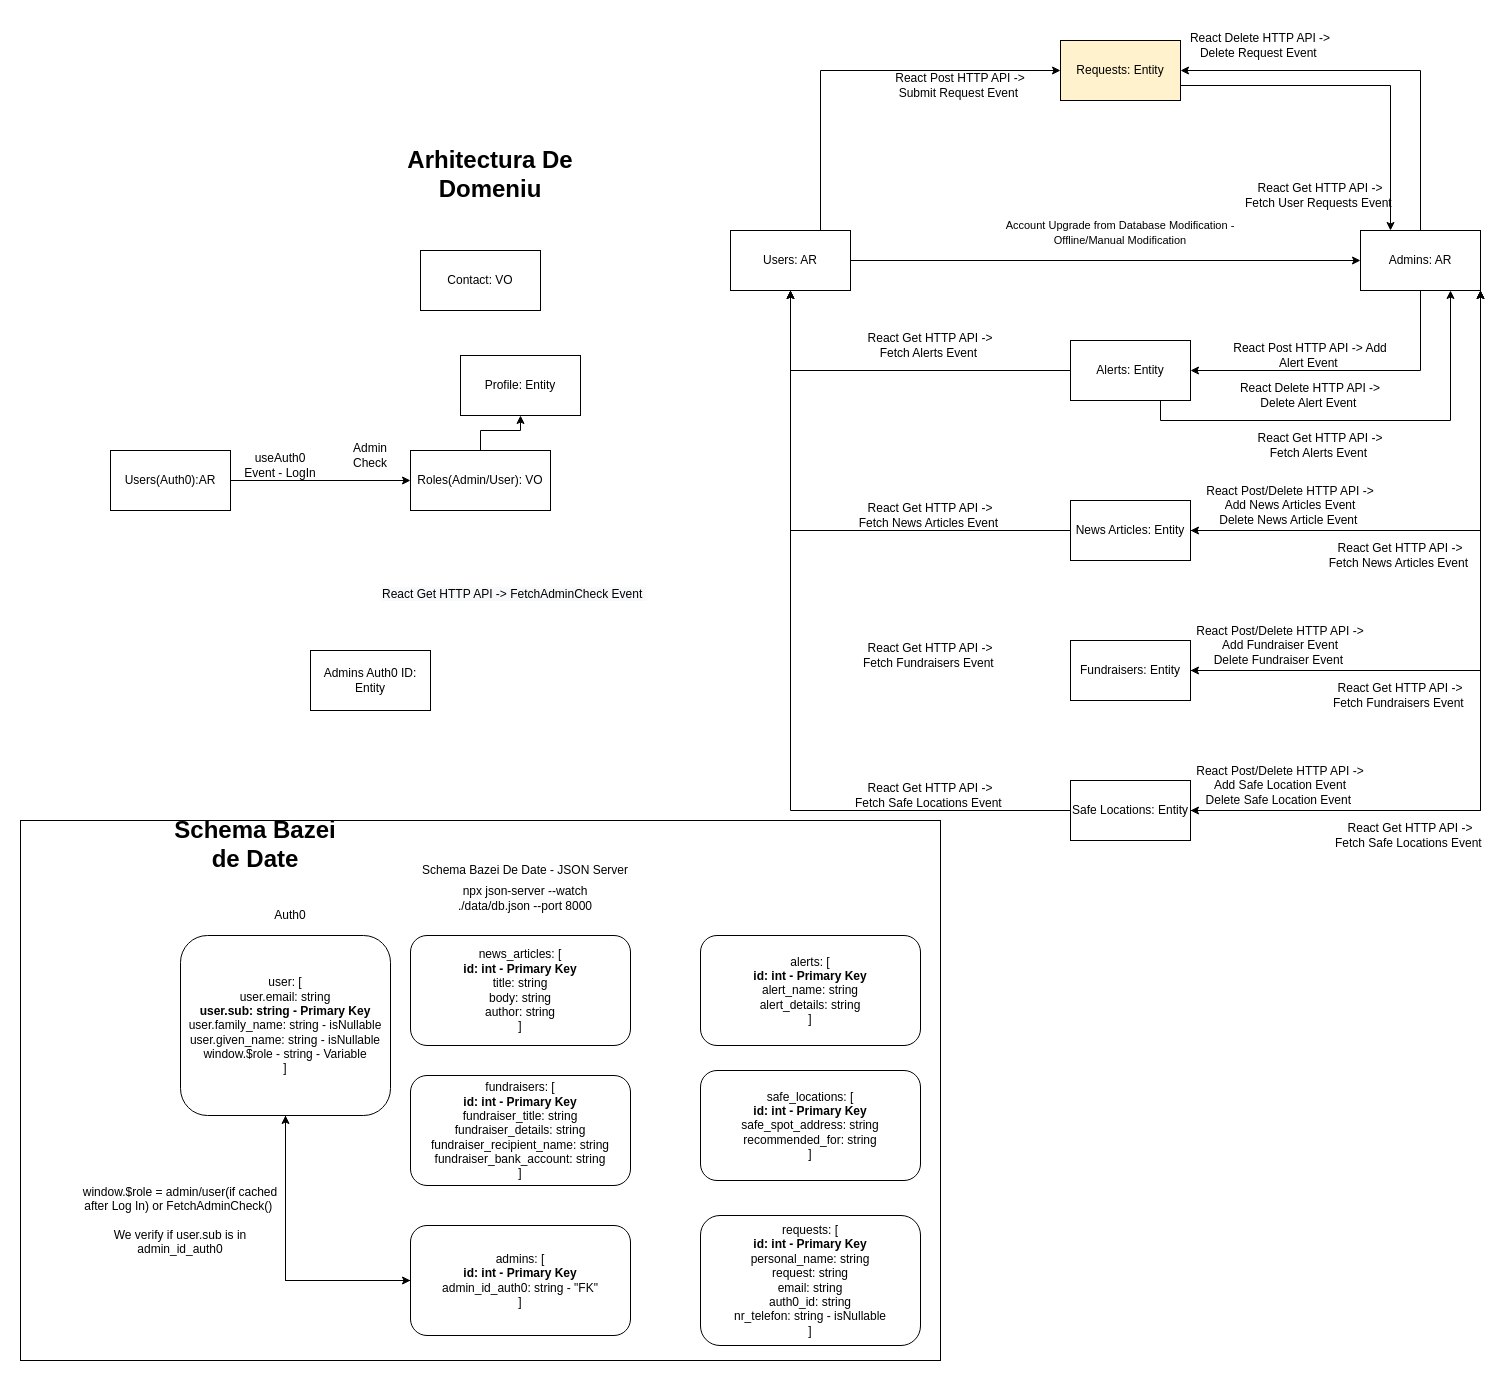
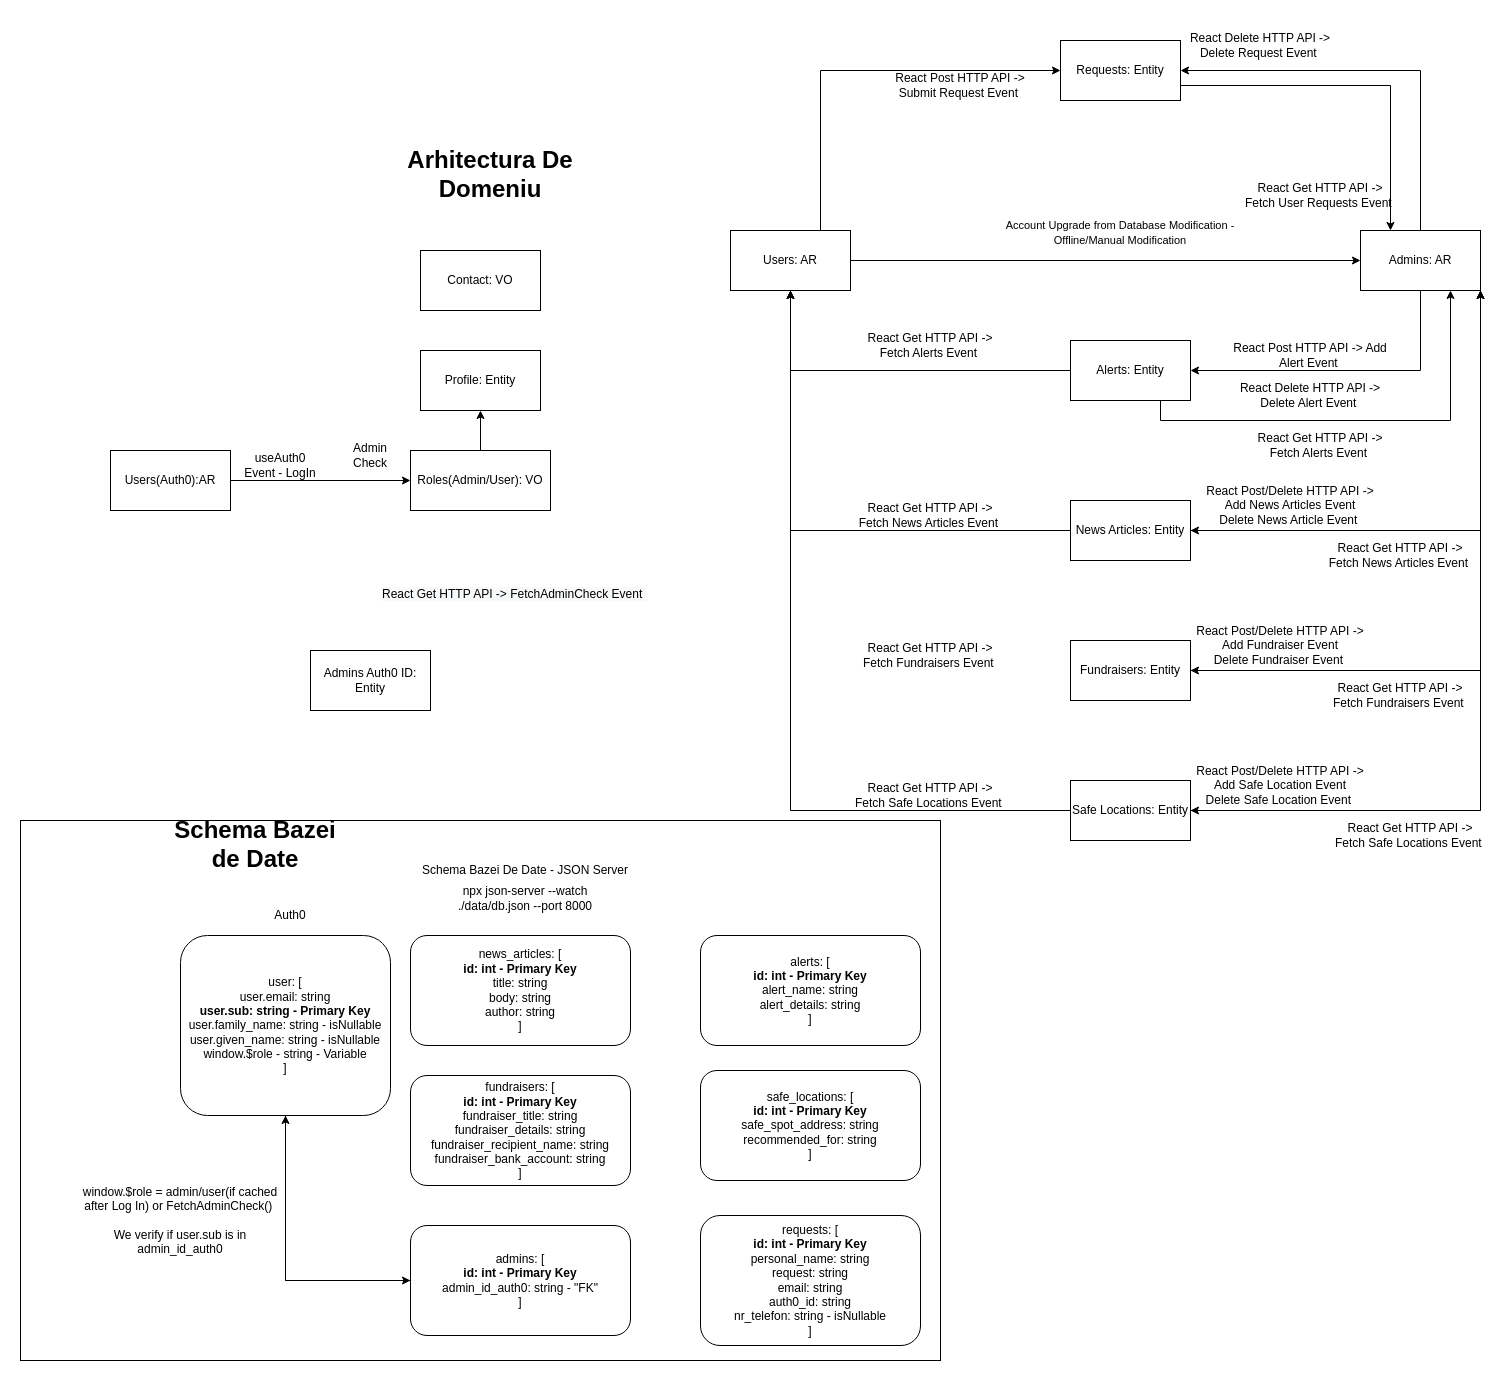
(1121, 71) -> (1121, 71)
(521, 386) -> (481, 381)
